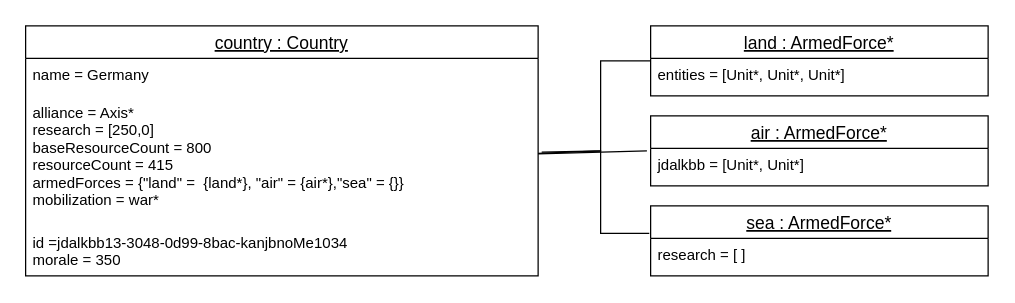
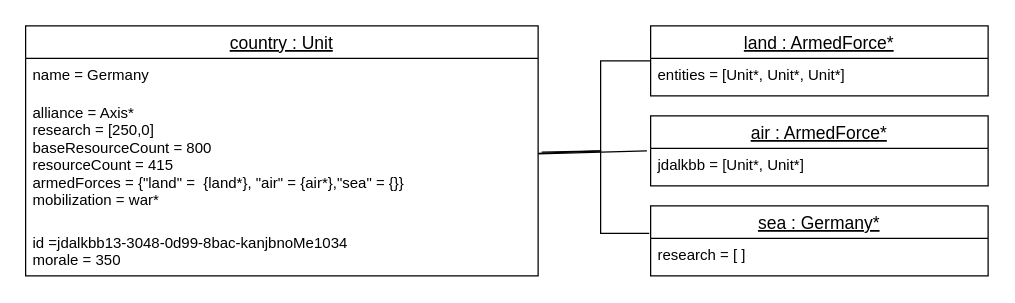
(281, 43) -> (281, 43)
(819, 223) -> (819, 223)
